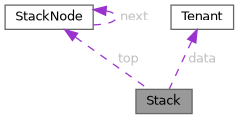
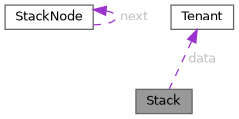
(112, 63) -> none
